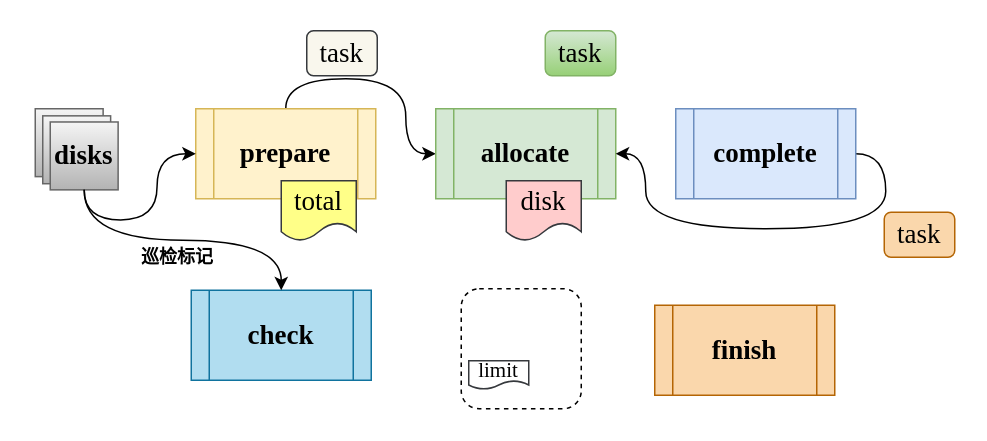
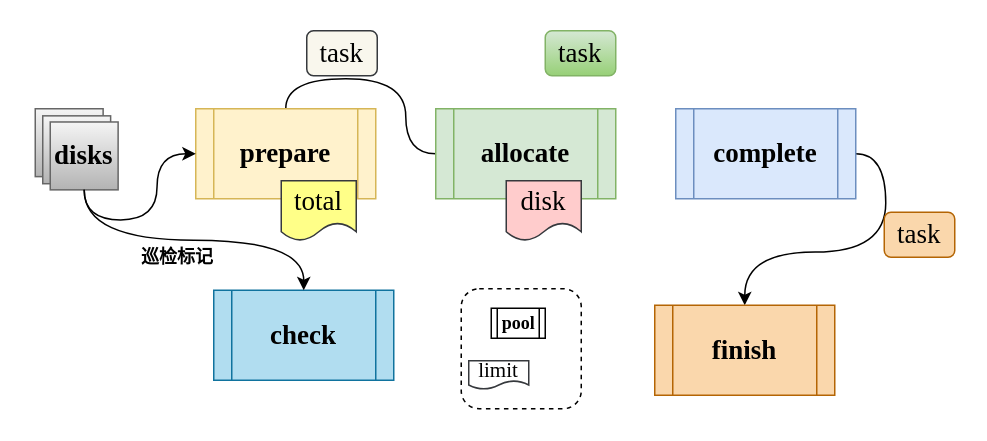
(411, 144) -> (416, 147)
(765, 229) -> (845, 249)
none -> (518, 323)
(281, 335) -> (304, 335)
